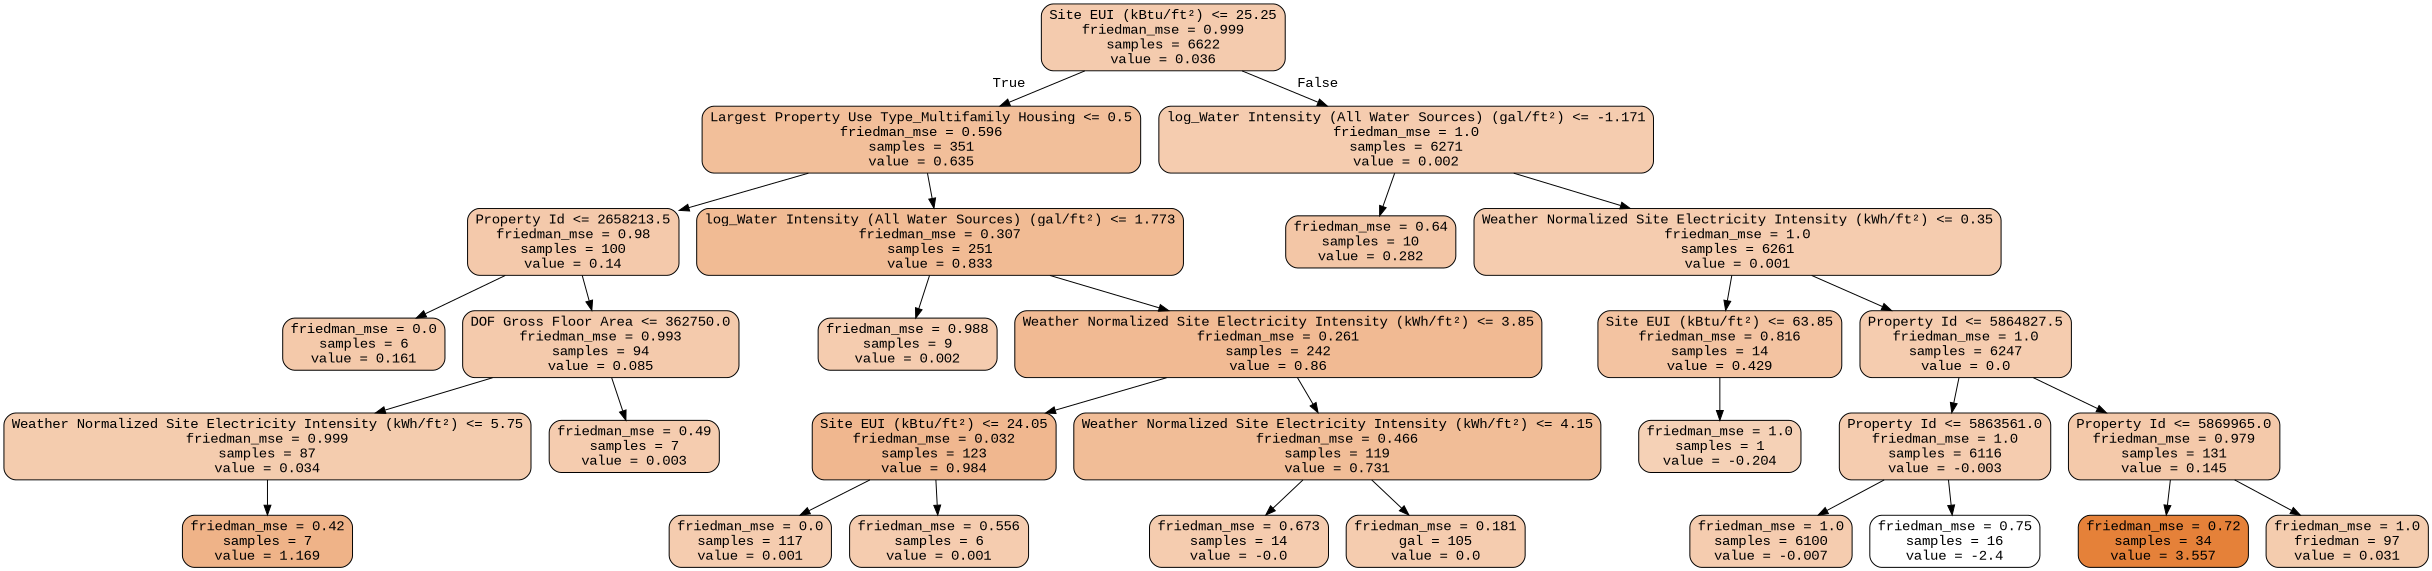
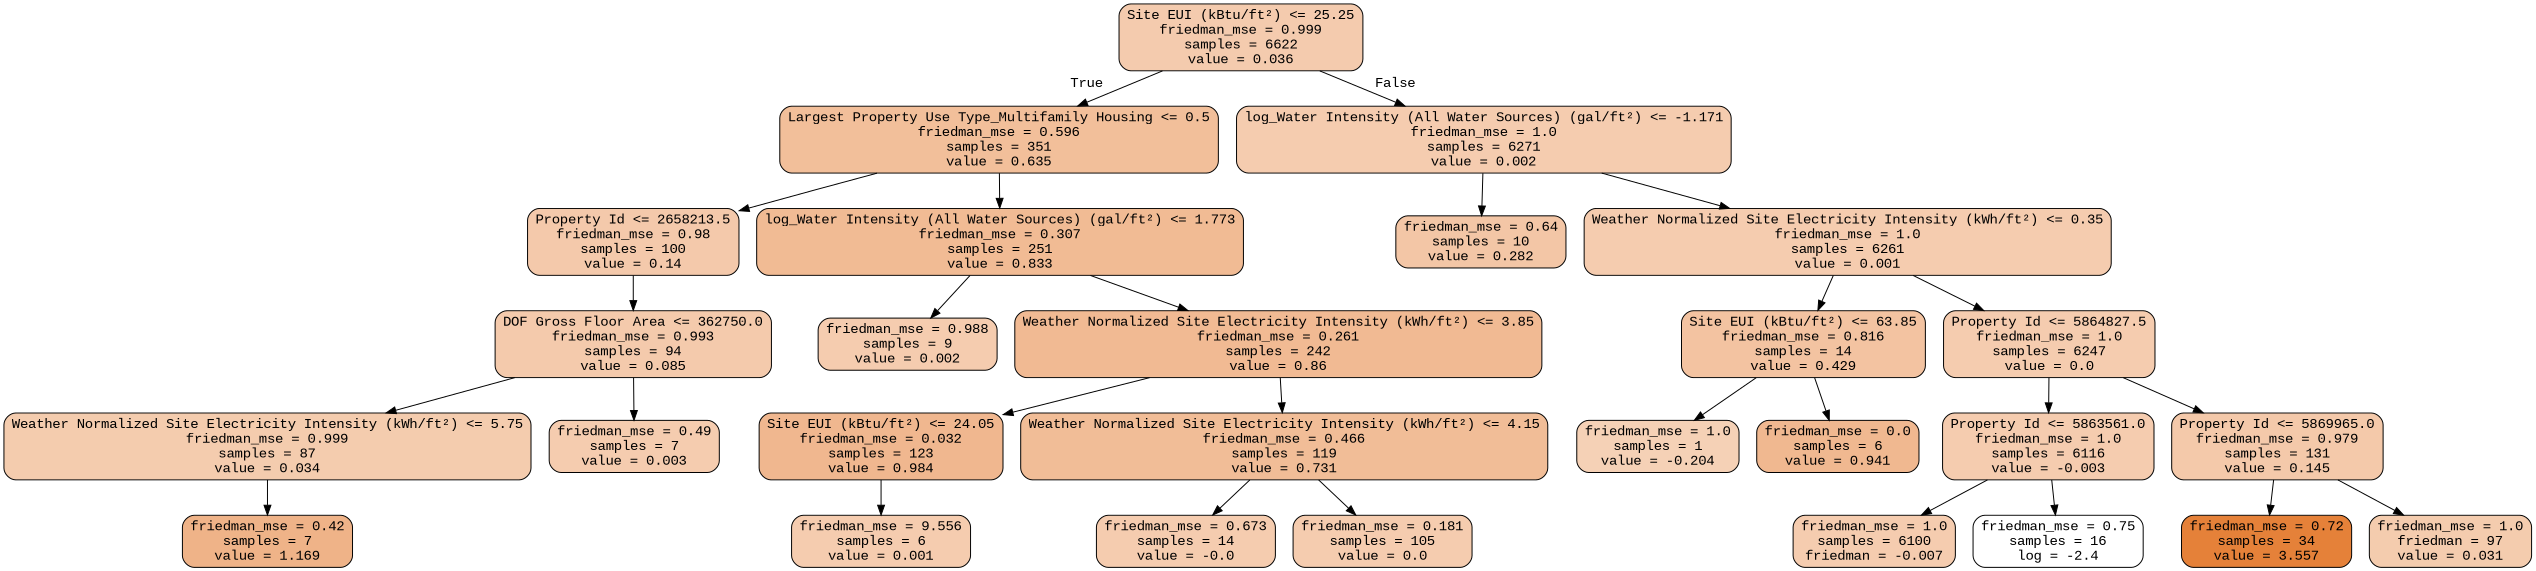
(364, 344) -> none
none -> (1838, 446)
(750, 541) -> none
(939, 541) -> (881, 541)
(1436, 541) -> (1383, 541)
(1771, 541) -> (1874, 541)
(1955, 541) -> (2058, 541)
